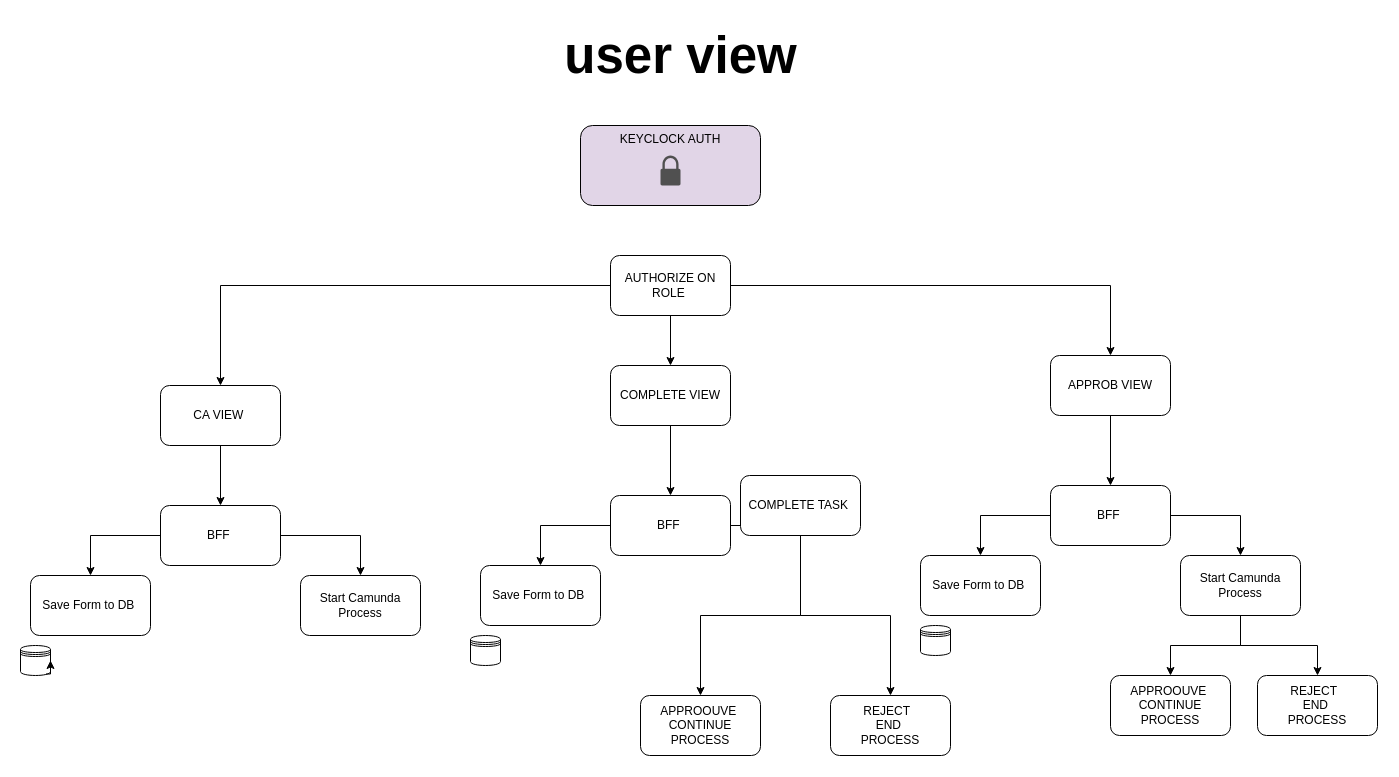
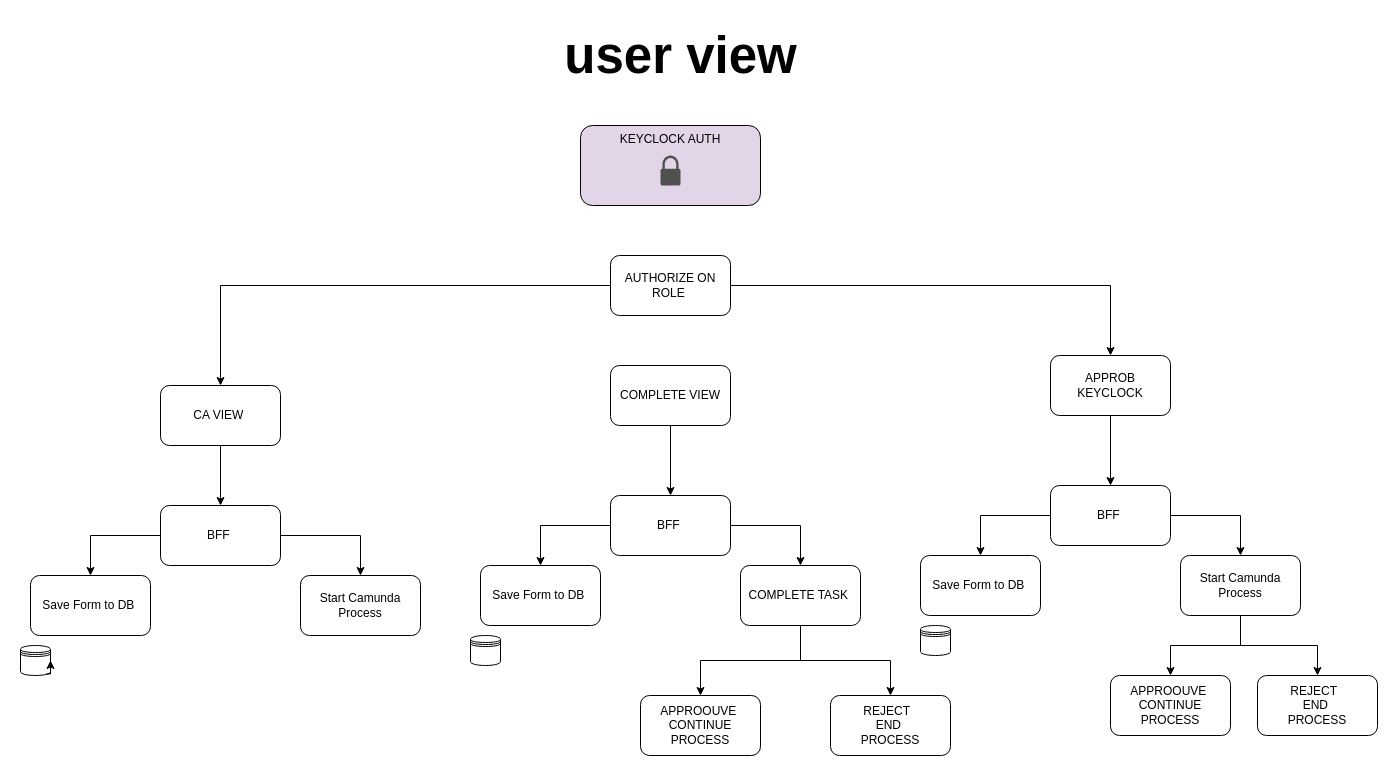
(671, 337) -> none
(1111, 386) -> (1111, 386)
(801, 506) -> (801, 596)
